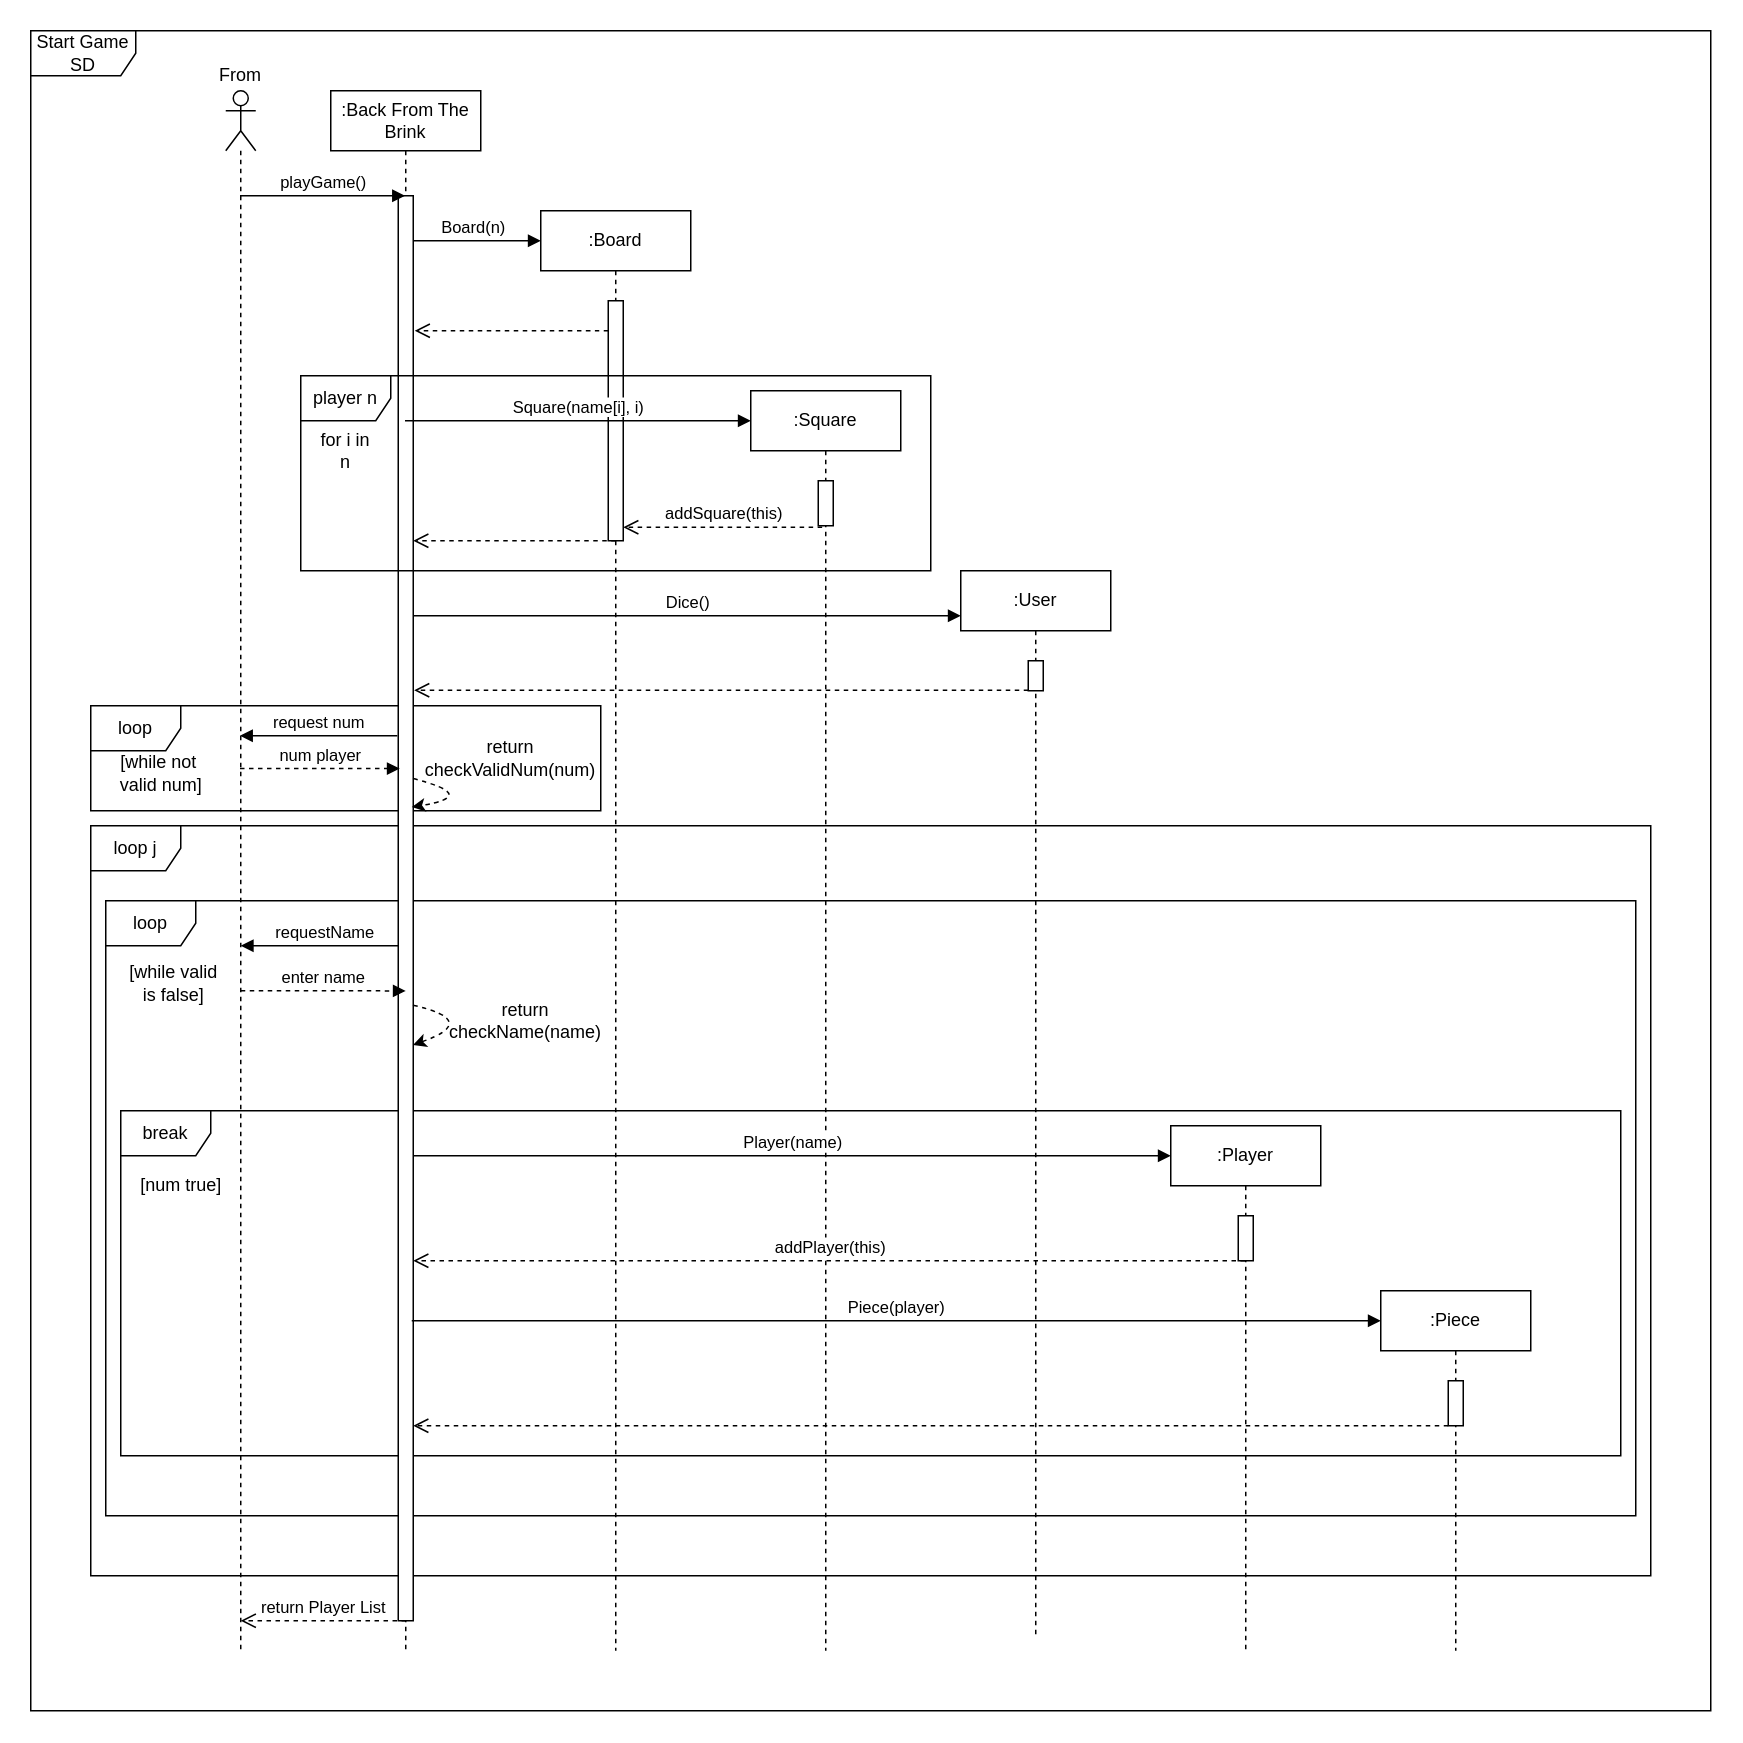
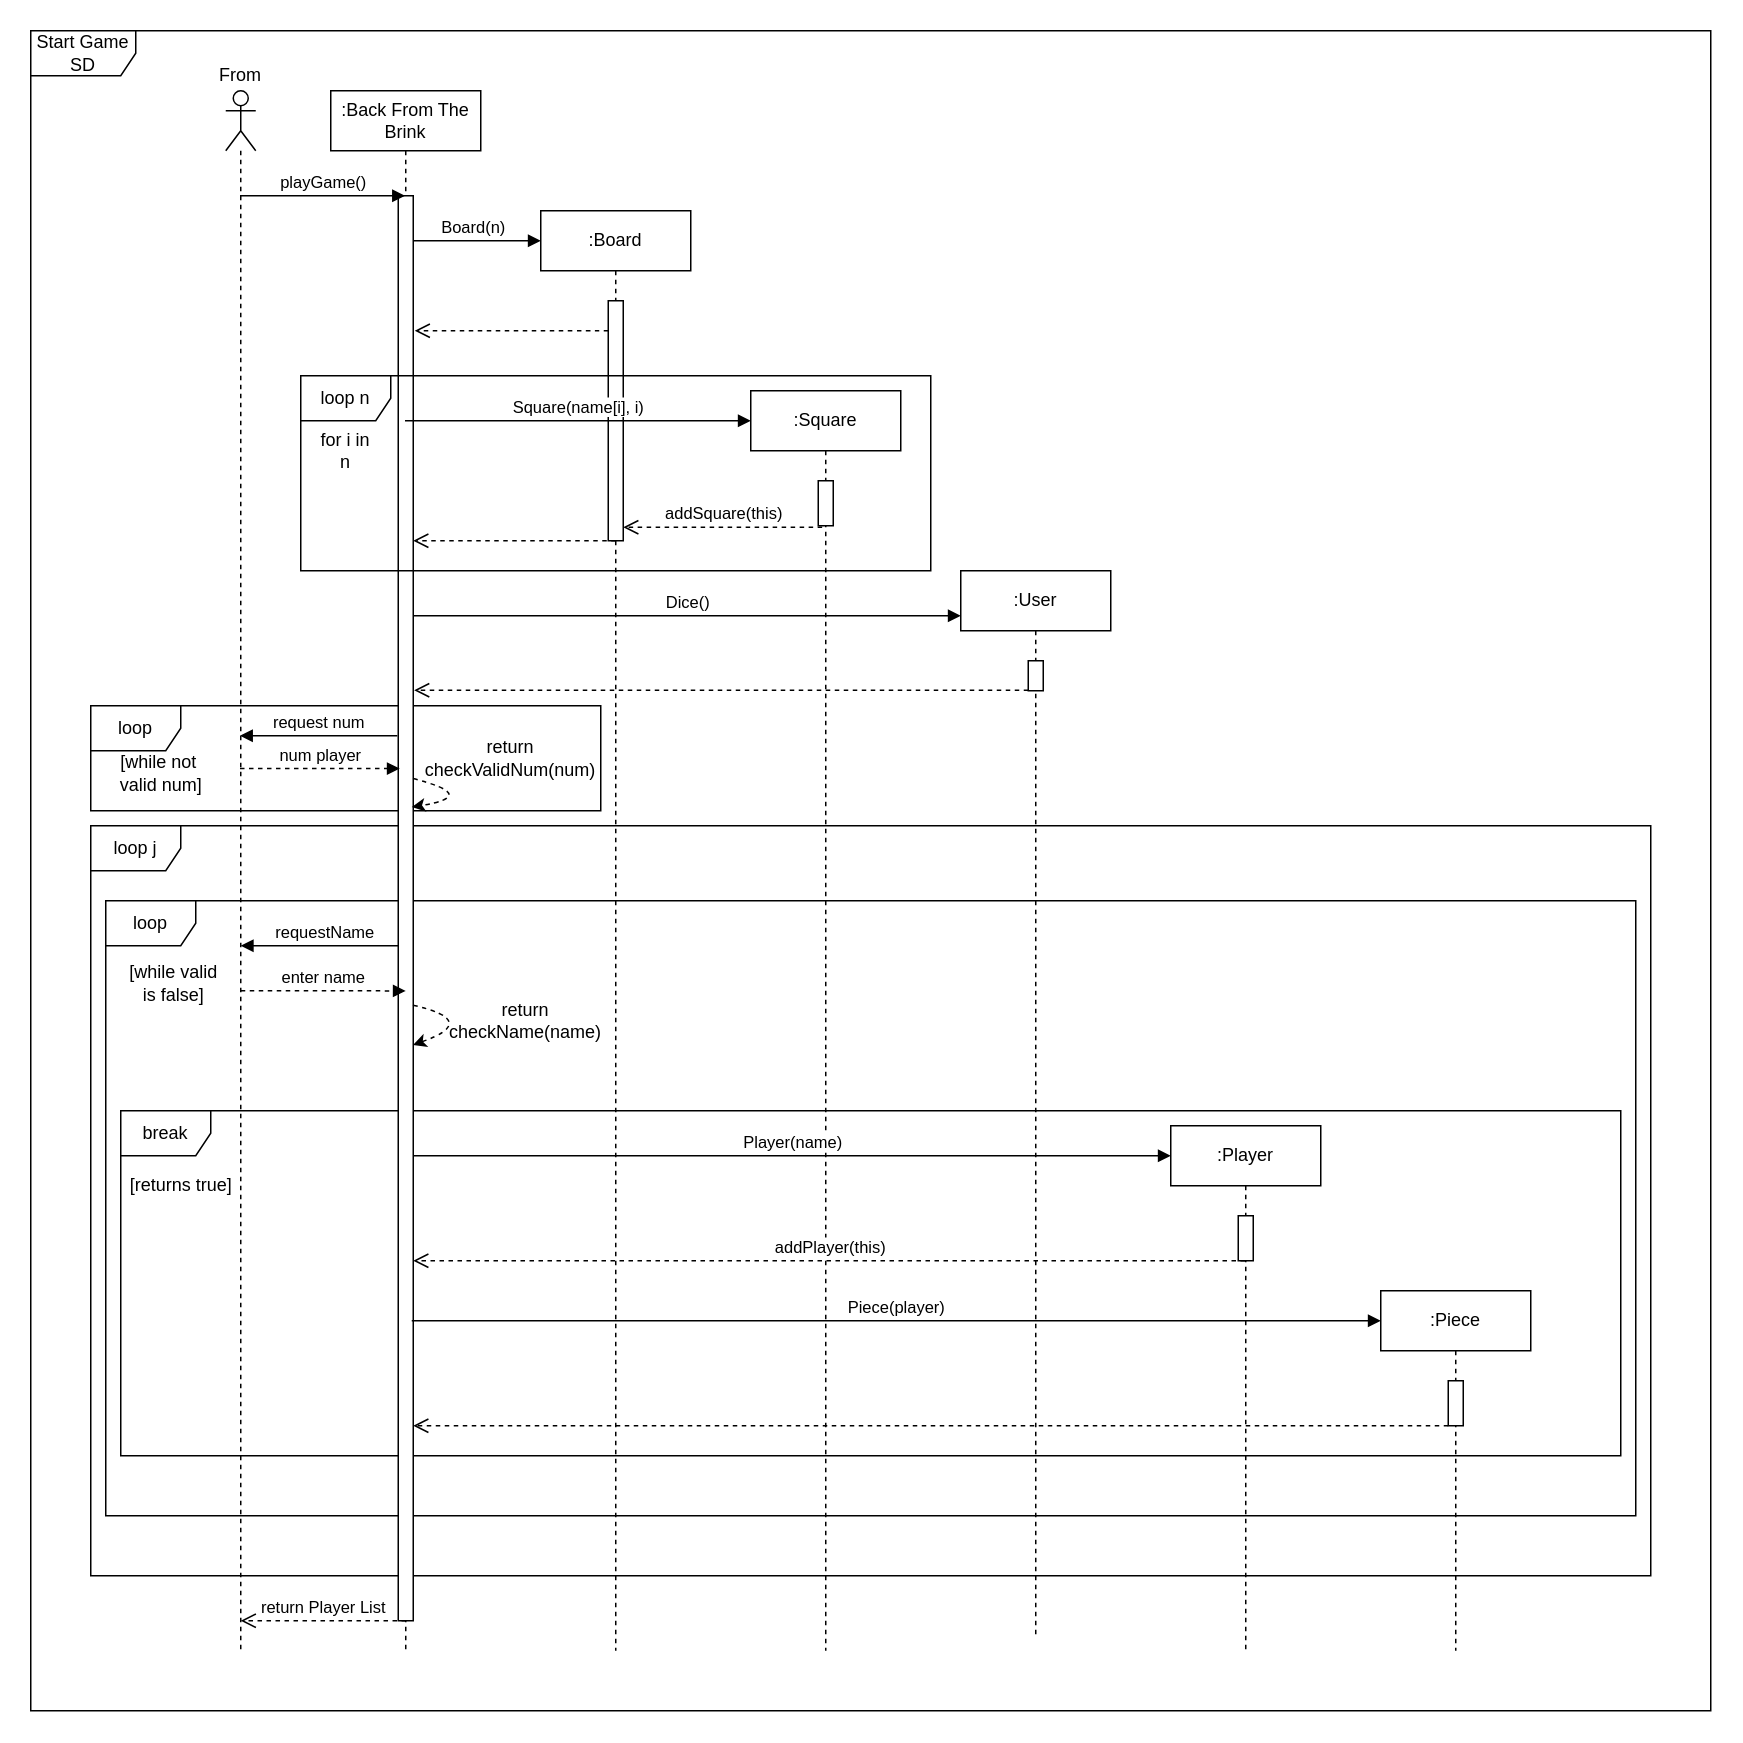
(346, 398) -> (346, 398)
(182, 1186) -> (182, 1186)
